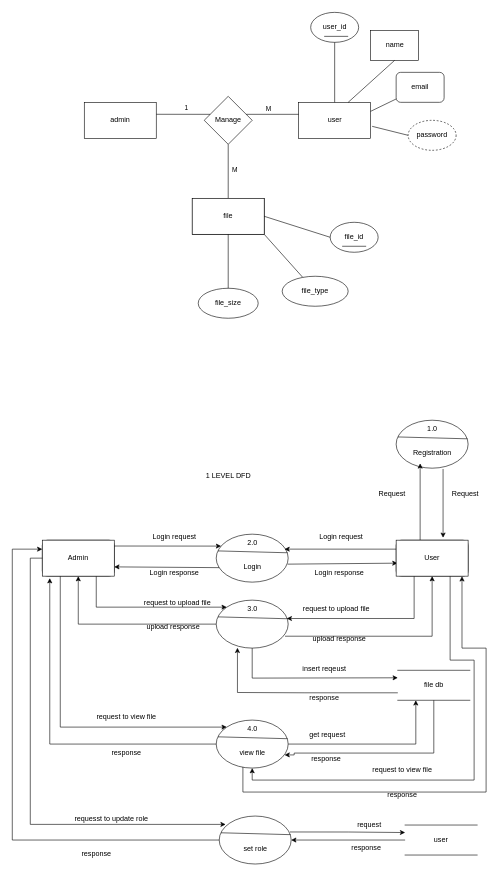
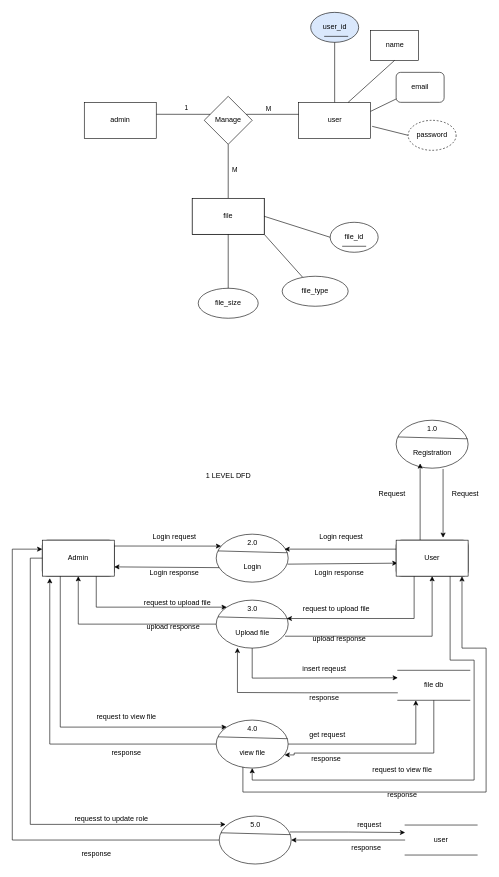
(335, 27) -> (335, 27)
none -> (252, 633)
none -> (255, 825)
(255, 849) -> none
